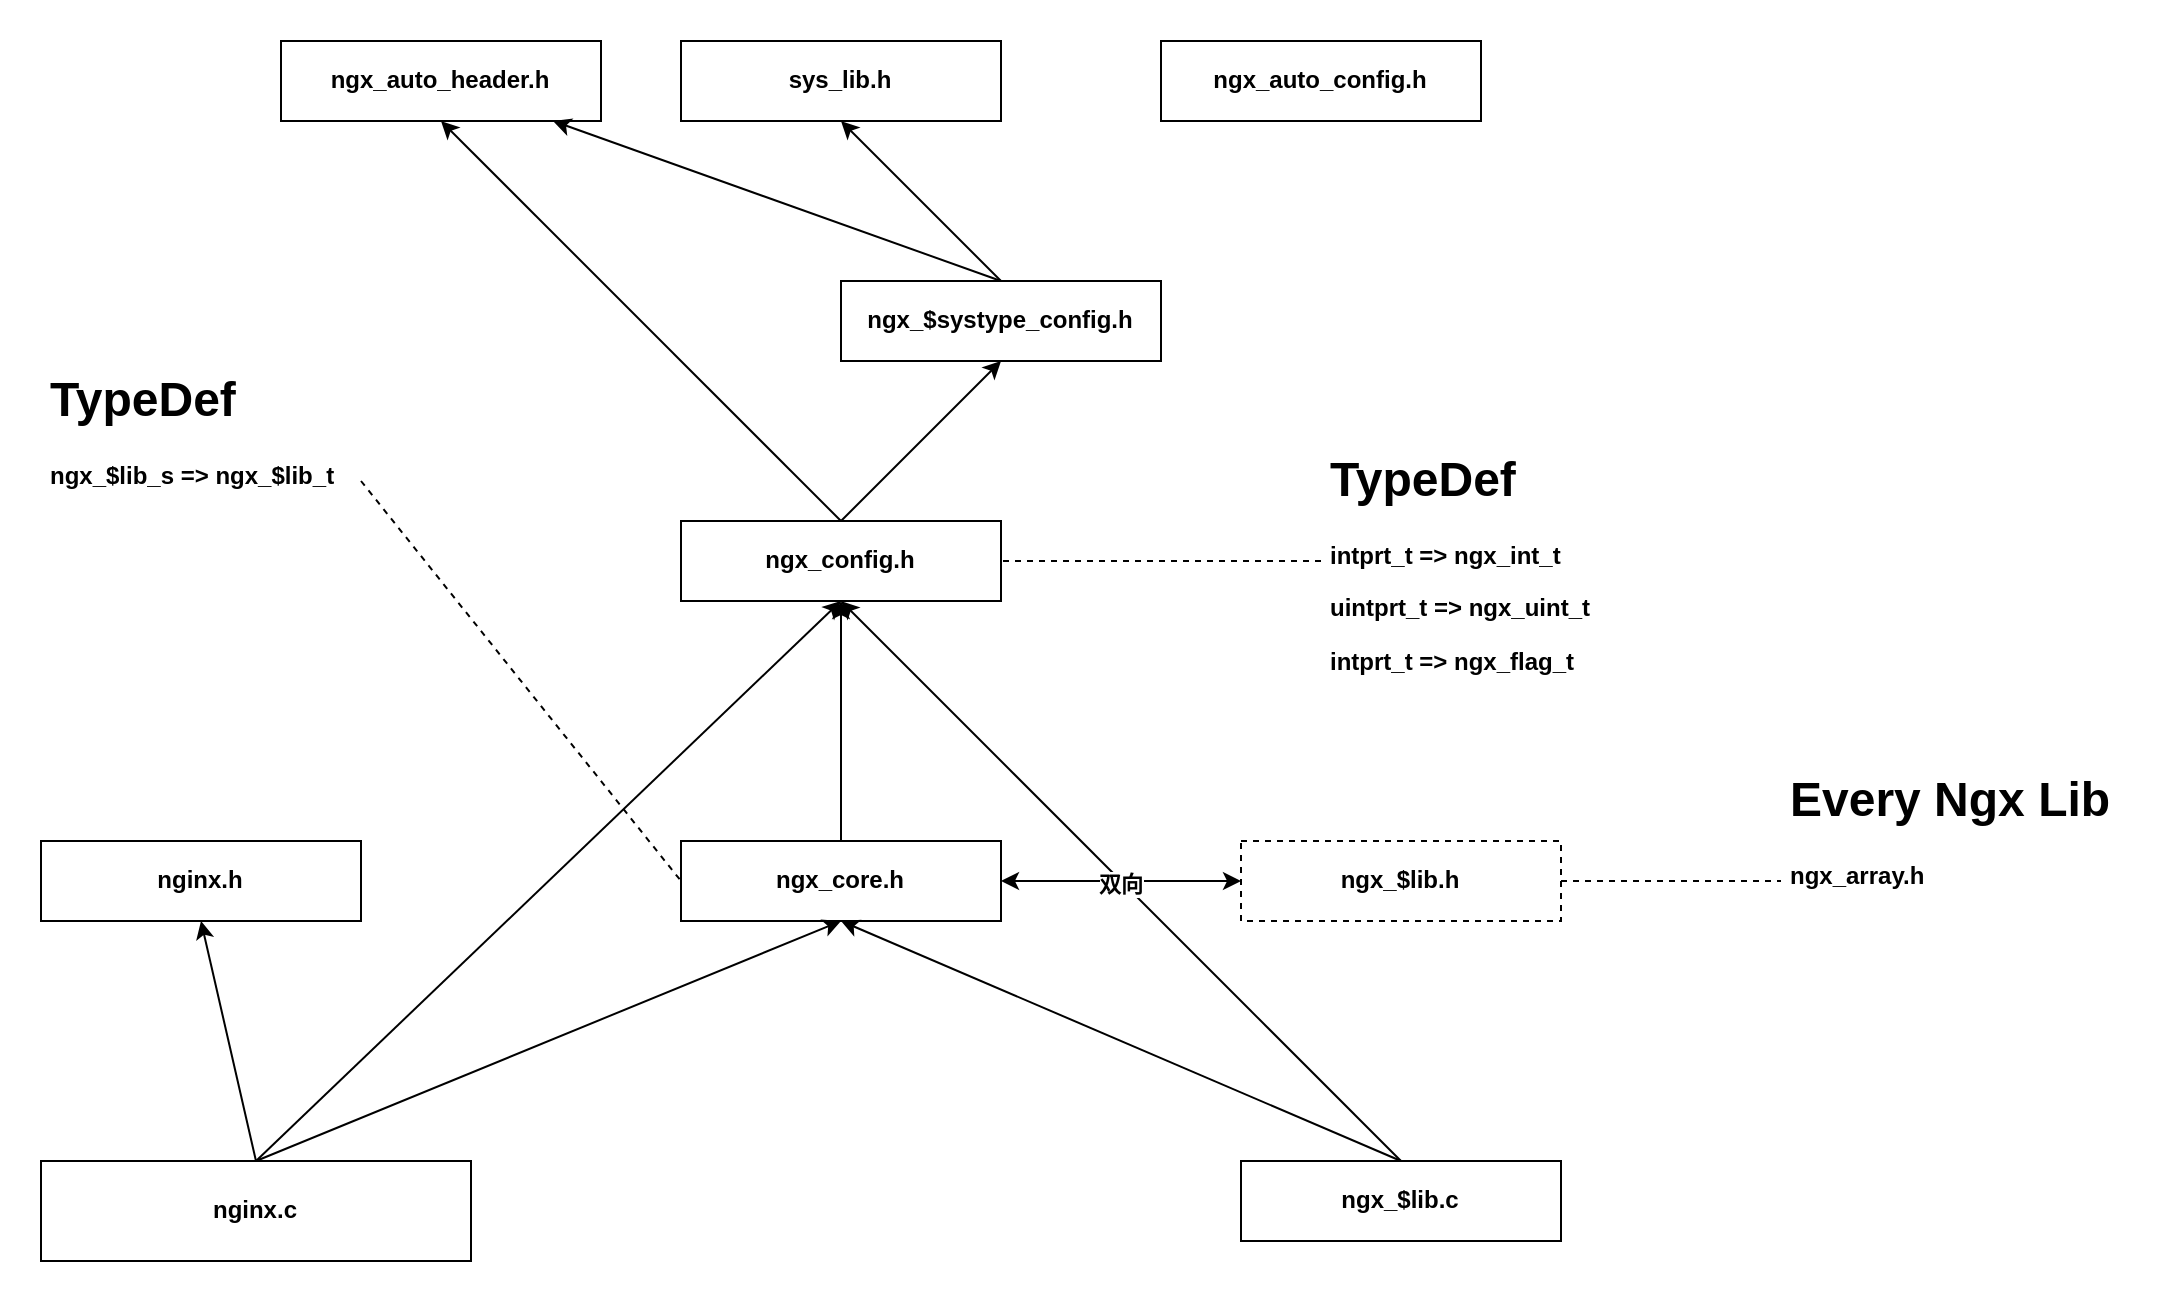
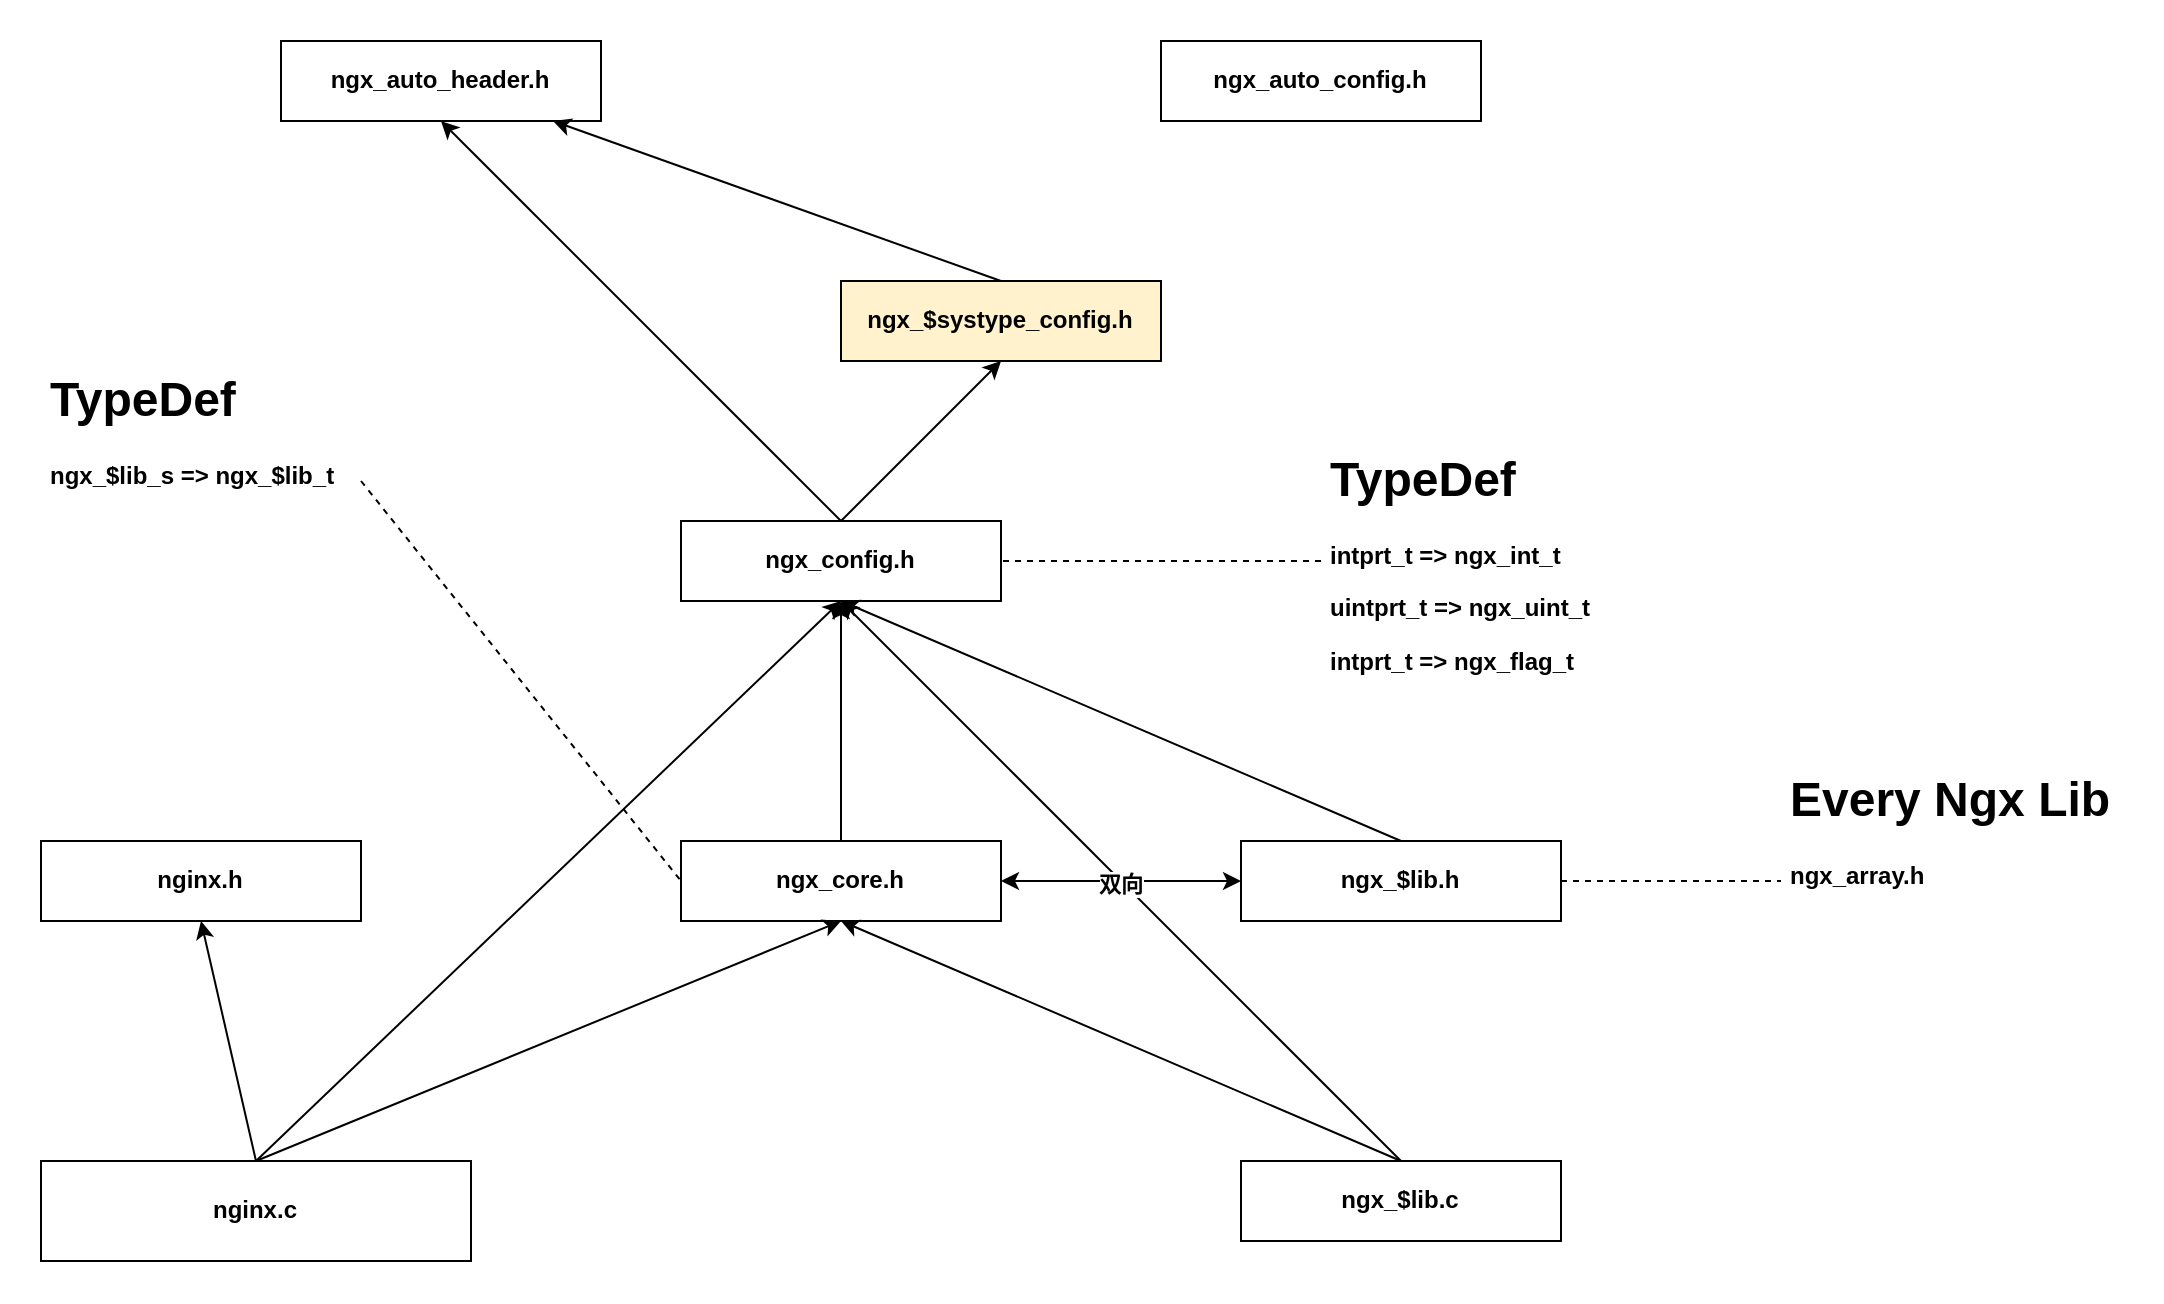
(841, 81) -> none
(923, 203) -> none
(1001, 321) -> (1001, 321)
none -> (1127, 724)
(1401, 881) -> (1401, 881)
